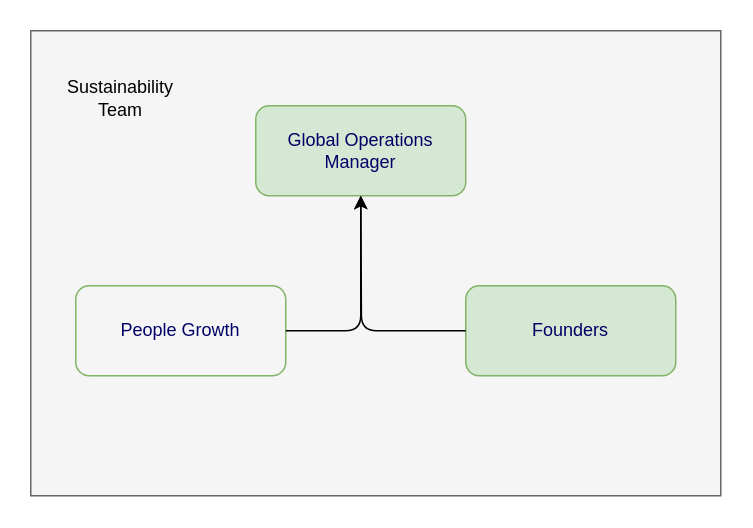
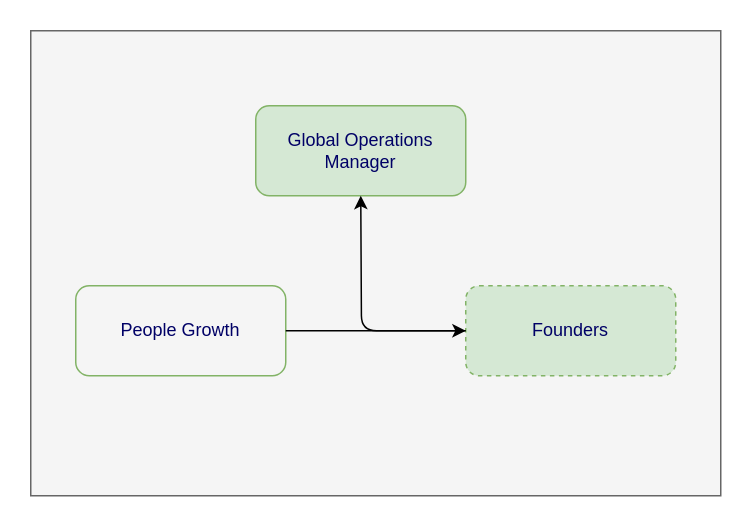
(121, 98) -> none
(355, 328) -> (358, 331)
(571, 331) -> (571, 331)
